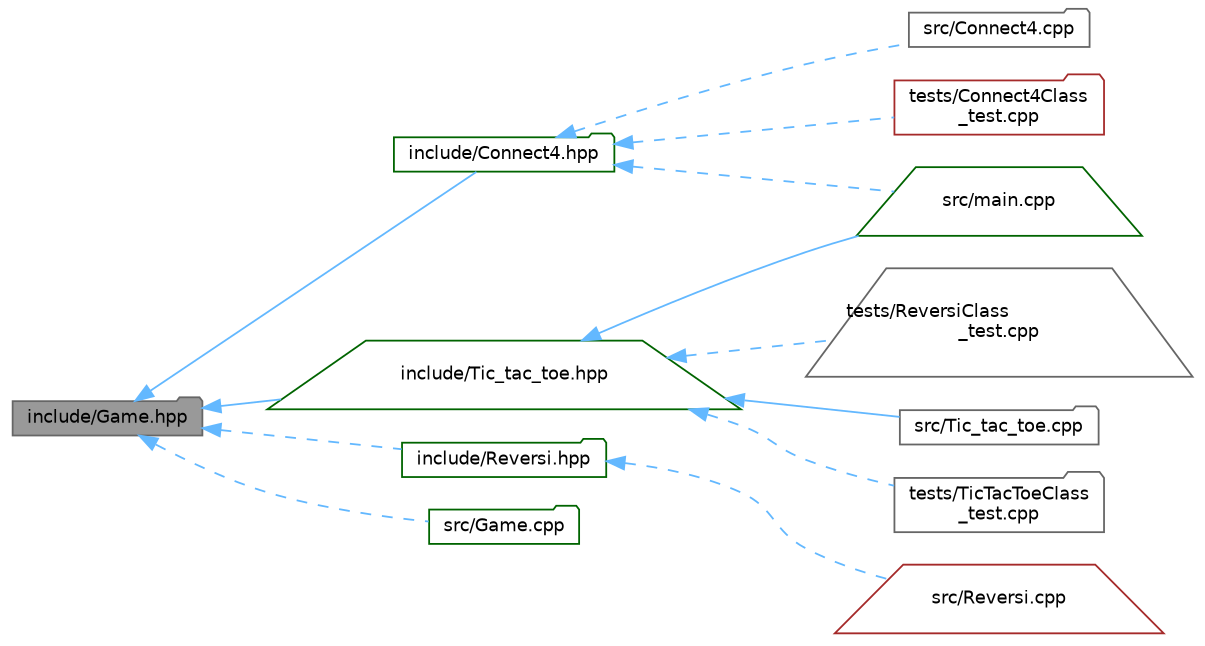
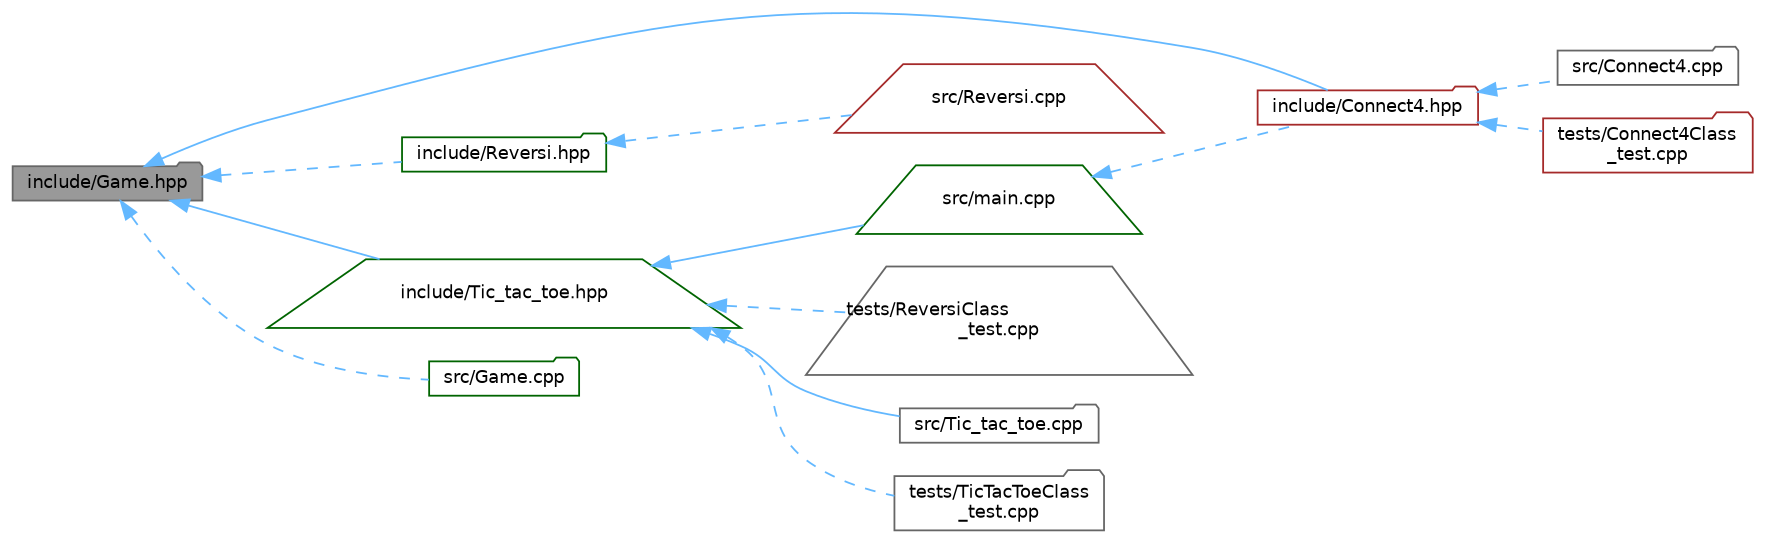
(504, 154) -> (1368, 108)
(763, 179) -> (1204, 148)
